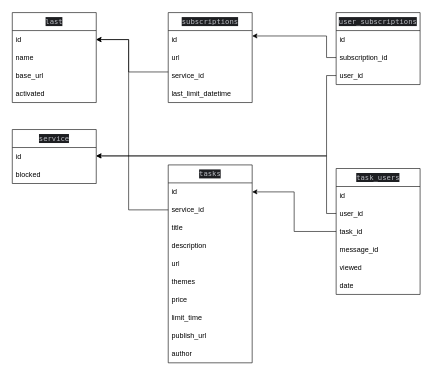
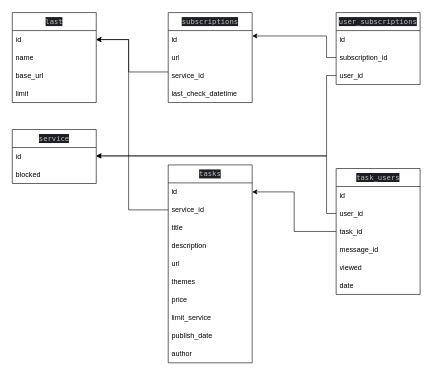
(33, 93) -> (23, 93)
(206, 93) -> (208, 93)
(188, 318) -> (194, 318)
(191, 336) -> (194, 336)
